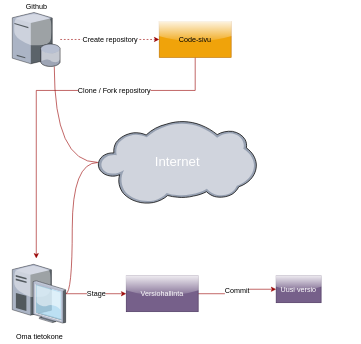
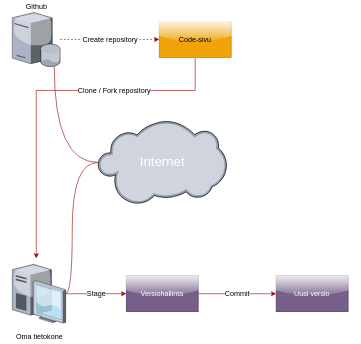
(177, 162) -> (162, 162)
(299, 289) -> (312, 294)
